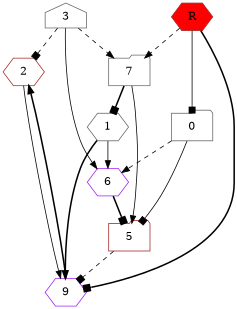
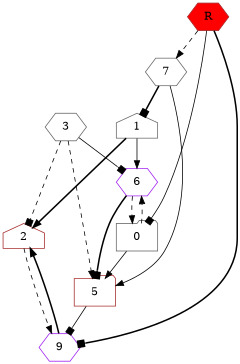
(66, 17) -> (66, 127)
(93, 41) -> (80, 206)
(24, 72) -> (24, 237)
(129, 72) -> (166, 72)
(70, 97) -> (98, 152)
(108, 127) -> (137, 127)
(39, 179) -> (35, 288)
(169, 181) -> (118, 262)
(71, 203) -> (82, 180)
none -> (132, 206)
(99, 264) -> (79, 317)
